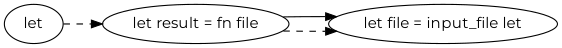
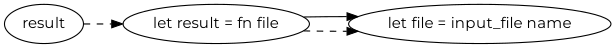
(34, 24) -> (44, 24)
(443, 24) -> (480, 24)
